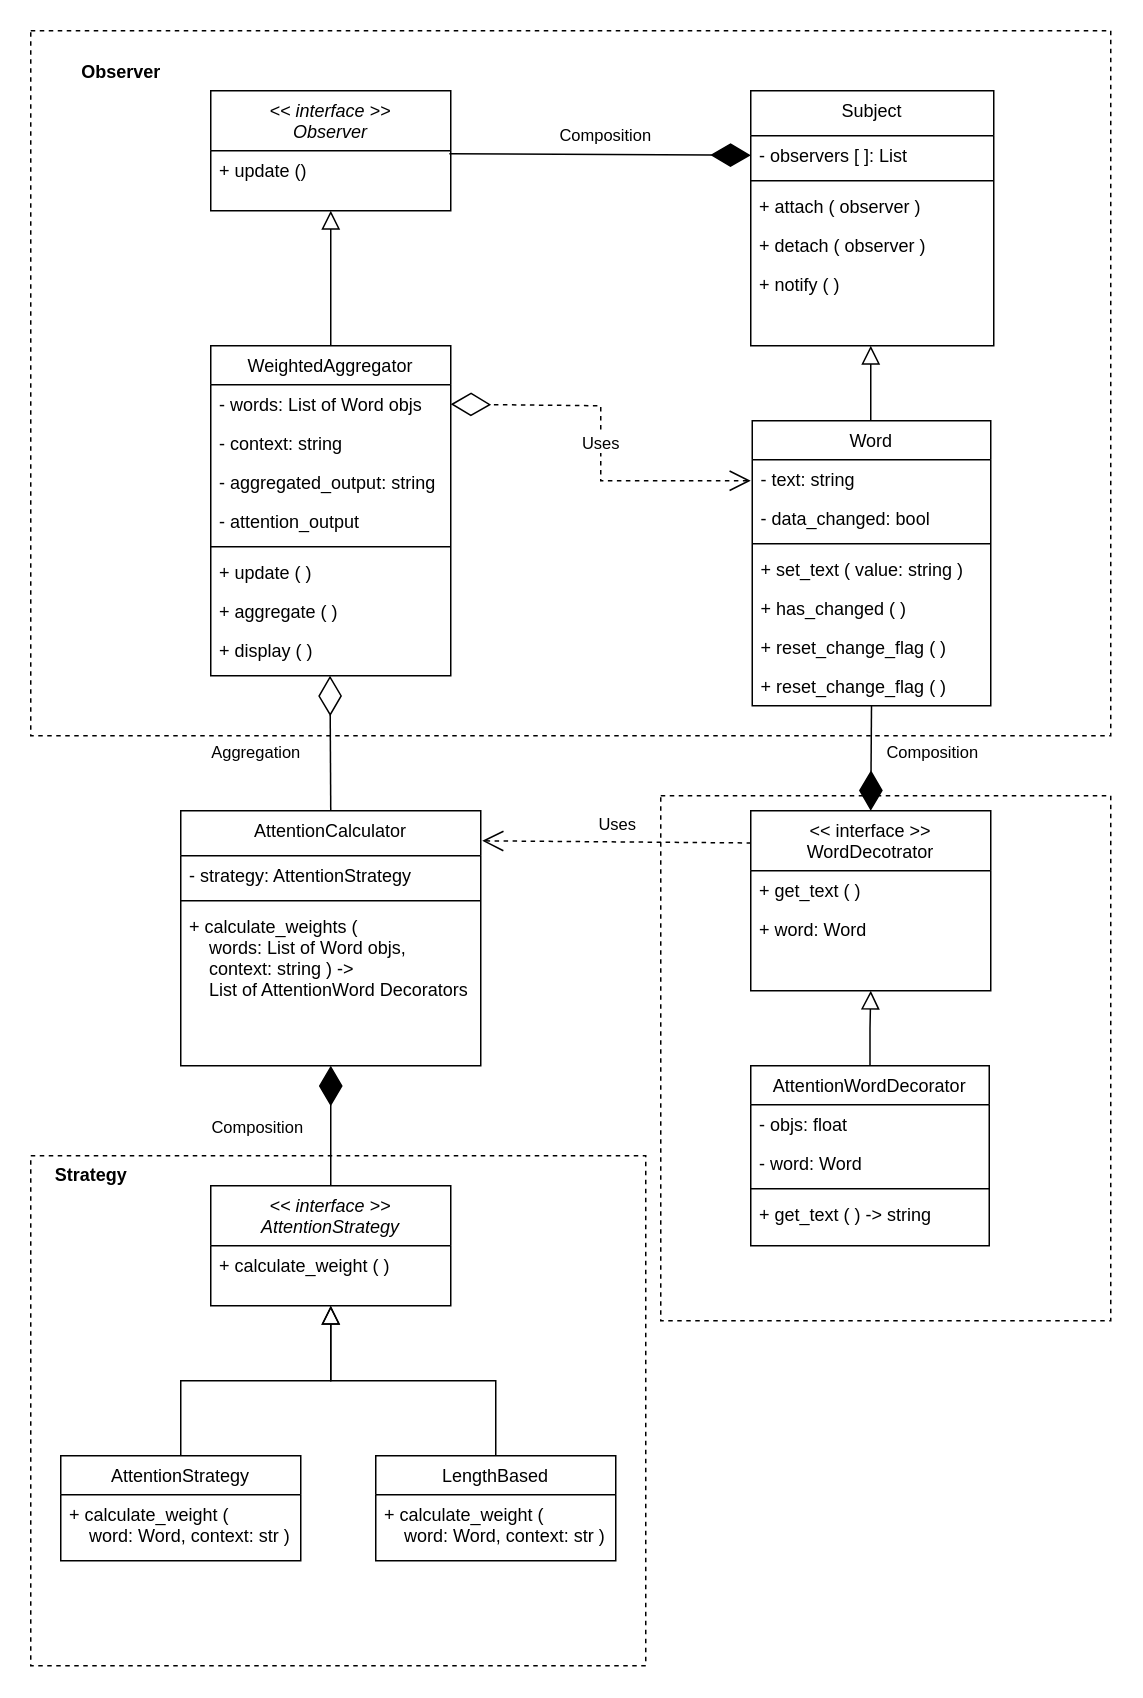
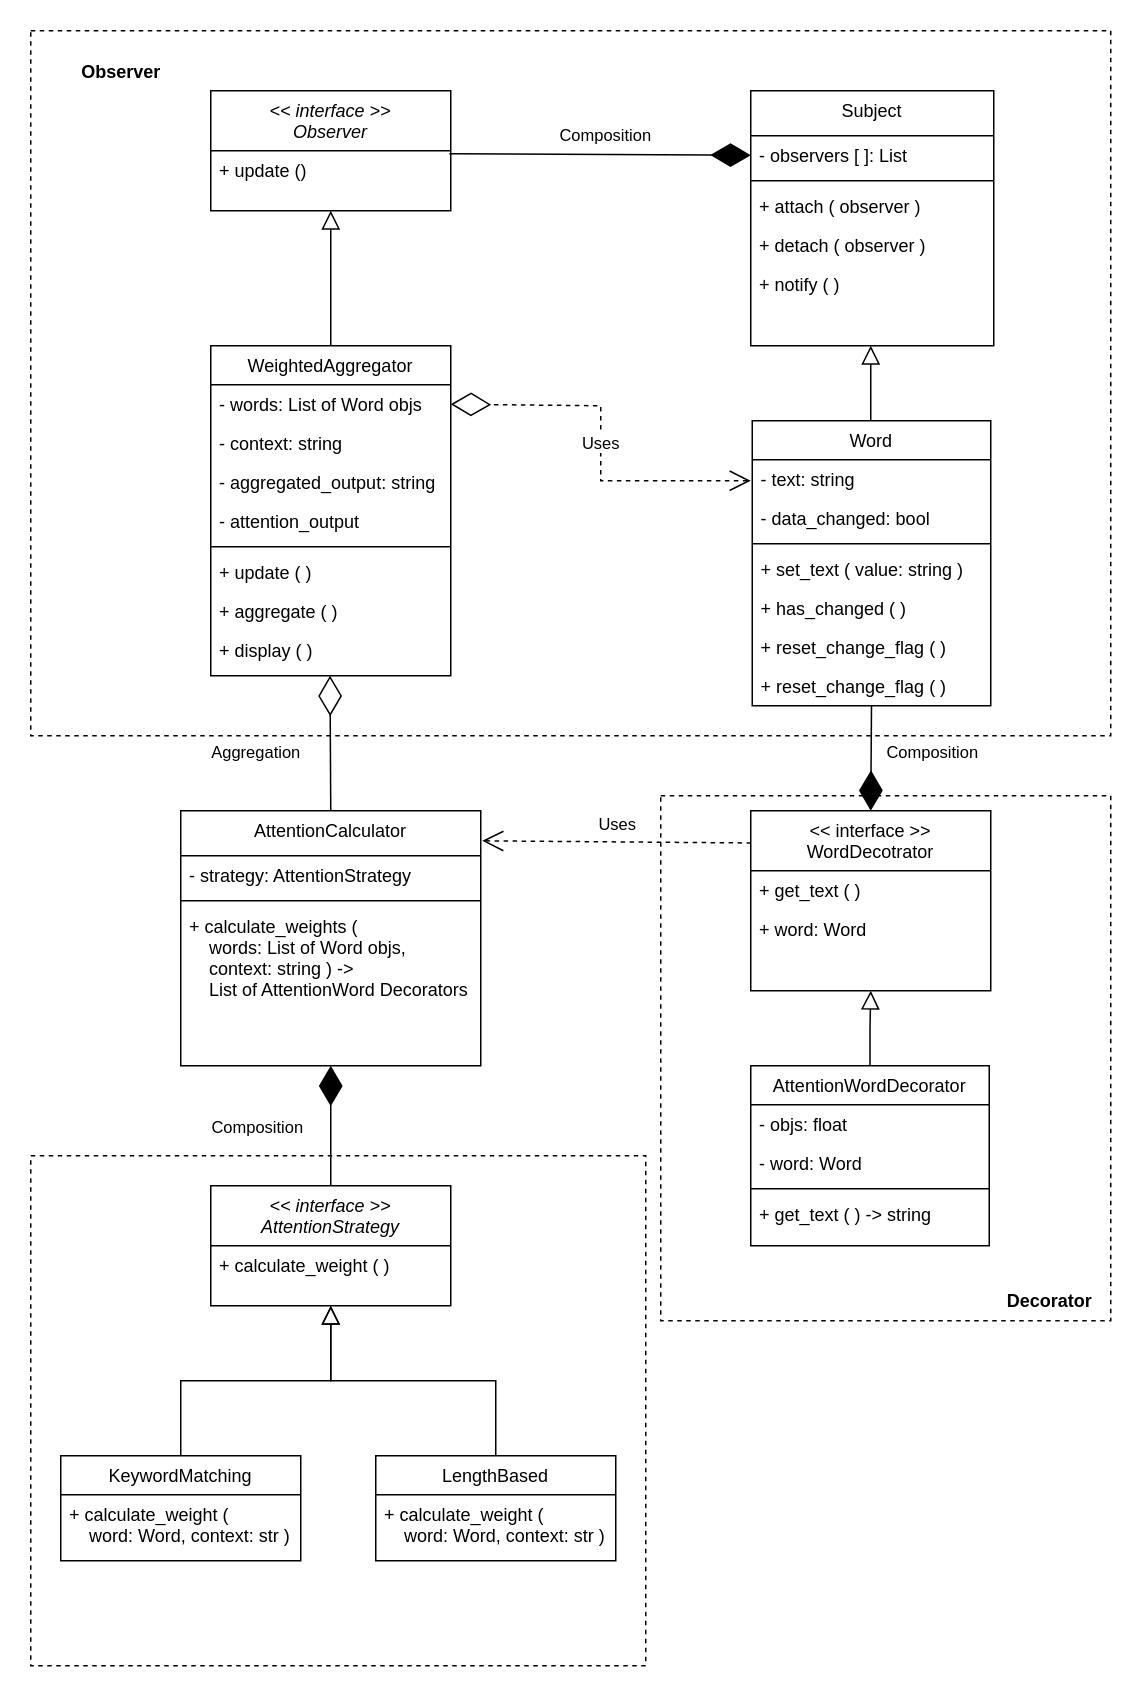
(91, 1175) -> none
none -> (1049, 1301)
(180, 1476) -> (180, 1476)
